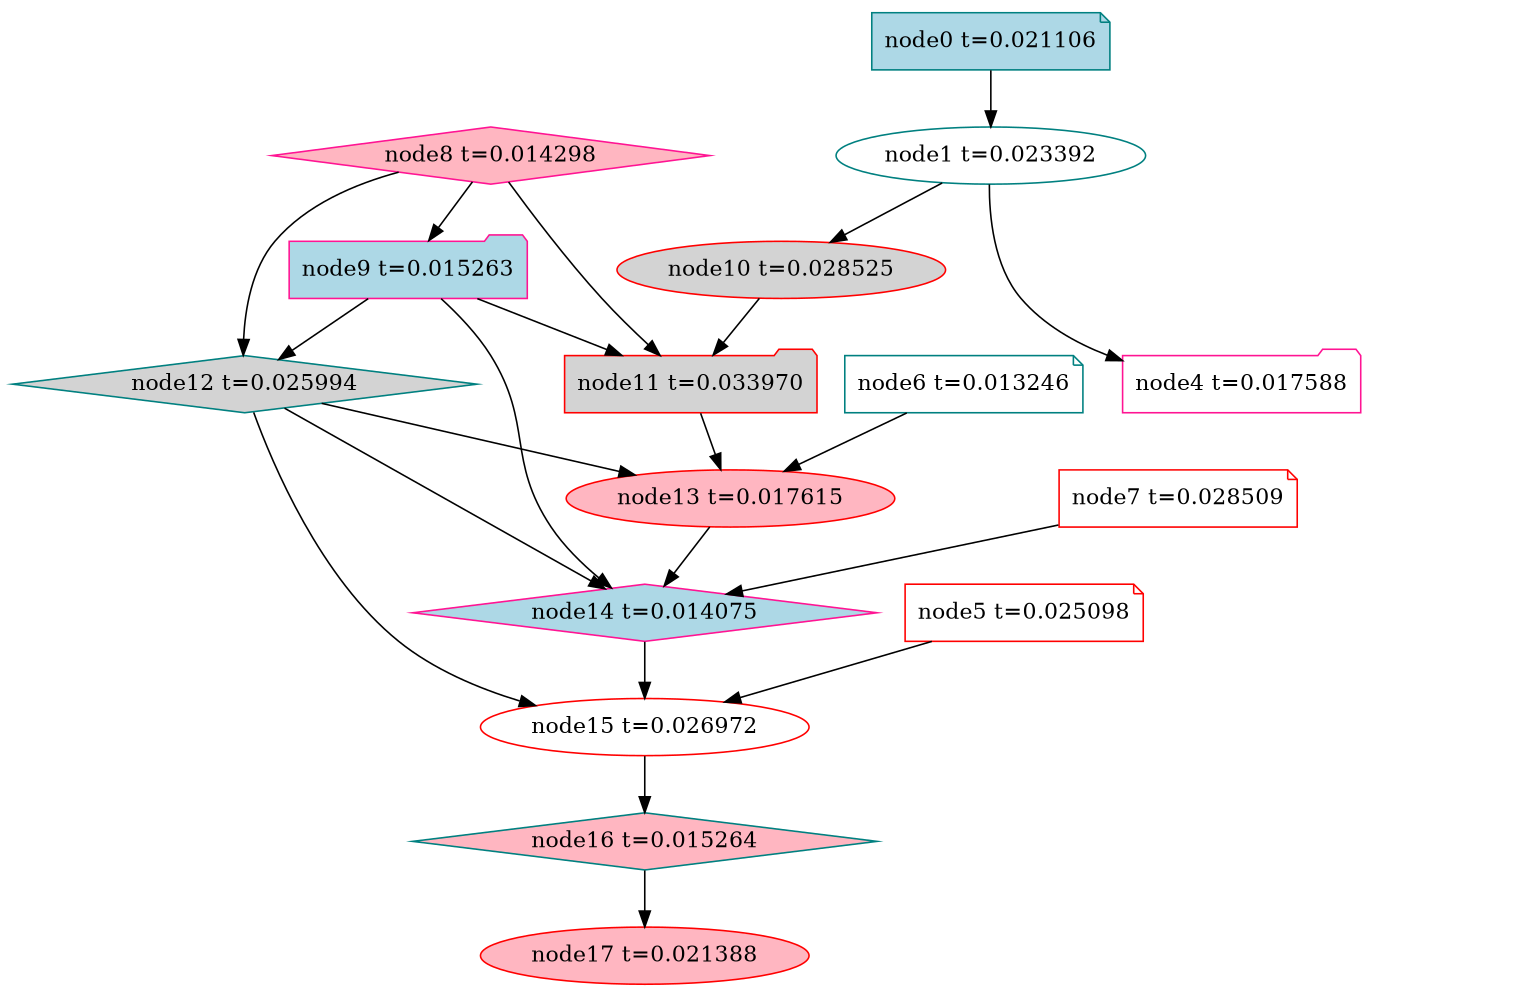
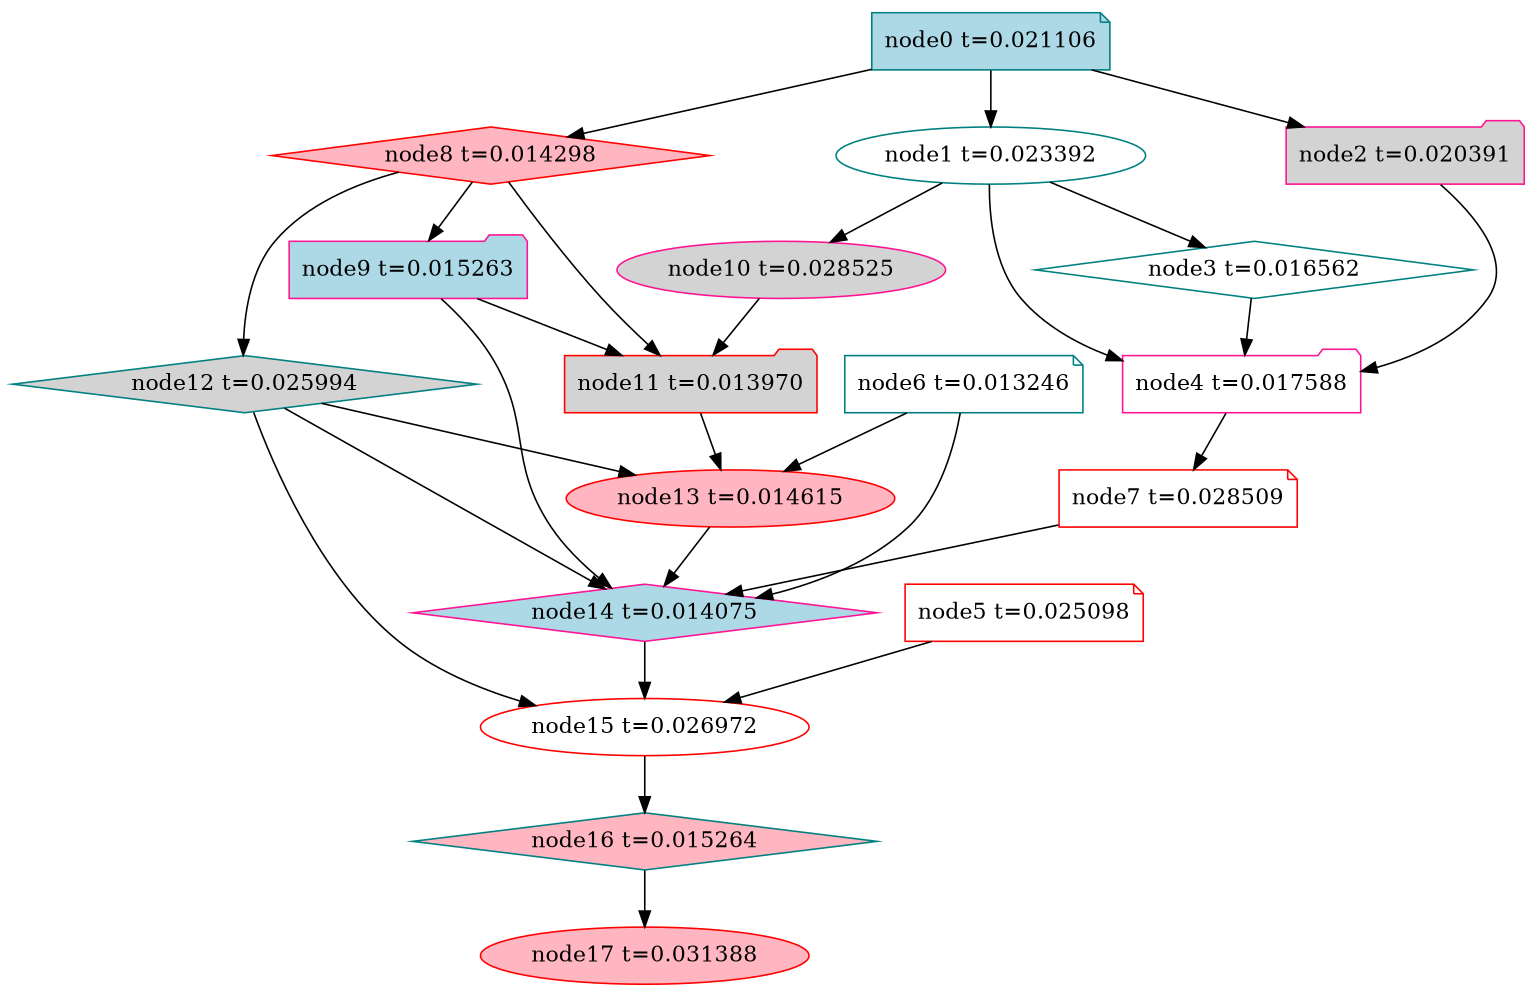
none -> (728, 101)
(491, 156) -> (491, 156)
none -> (1405, 156)
(781, 270) -> (781, 270)
none -> (1254, 270)
(330, 324) -> none
(691, 384) -> (691, 384)
none -> (1214, 434)
(730, 498) -> (730, 498)
none -> (898, 535)
(645, 956) -> (645, 956)
